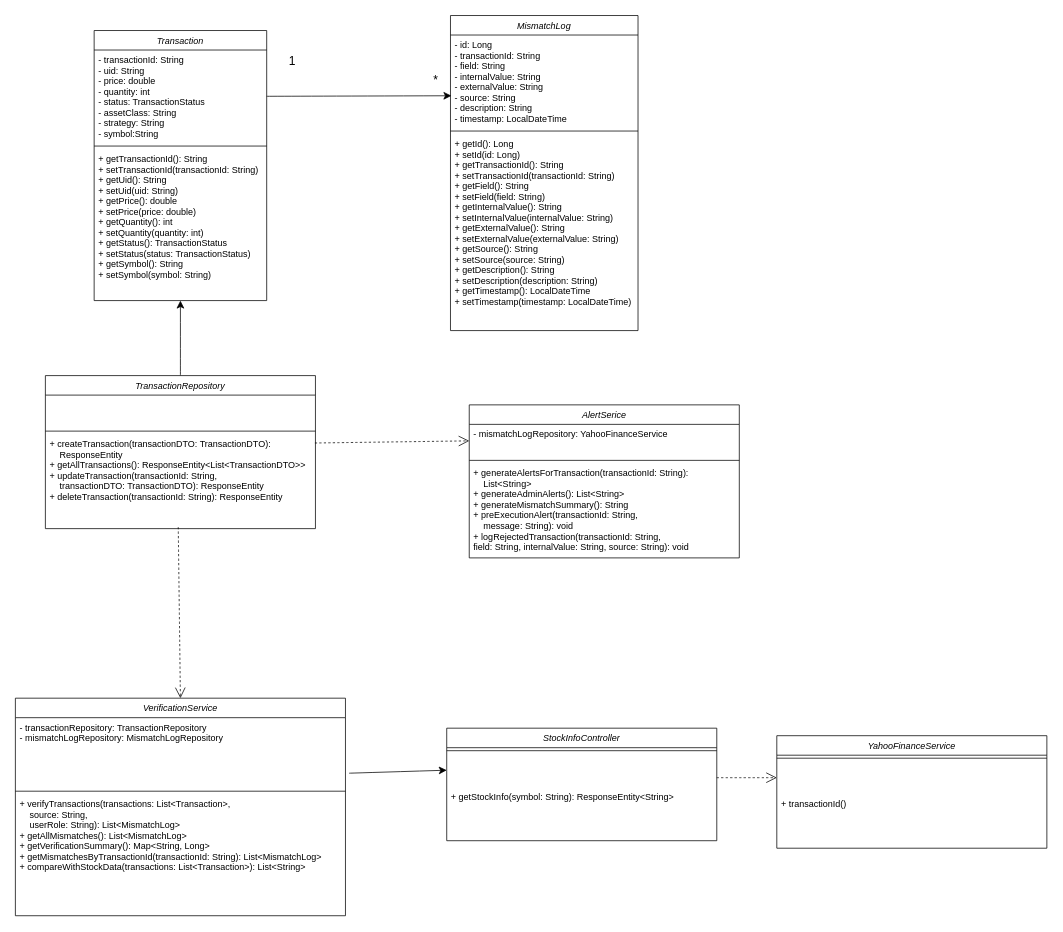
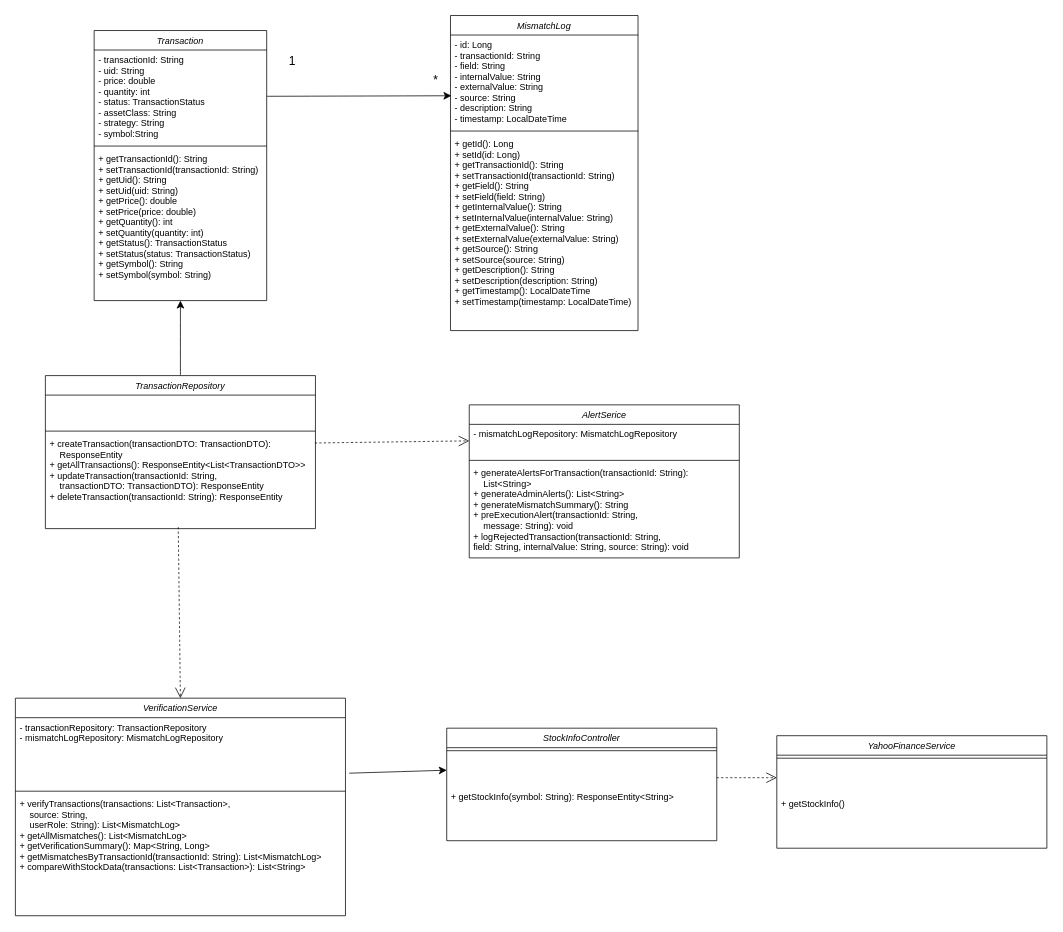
(576, 434) -> (581, 434)
(821, 804) -> (820, 804)
